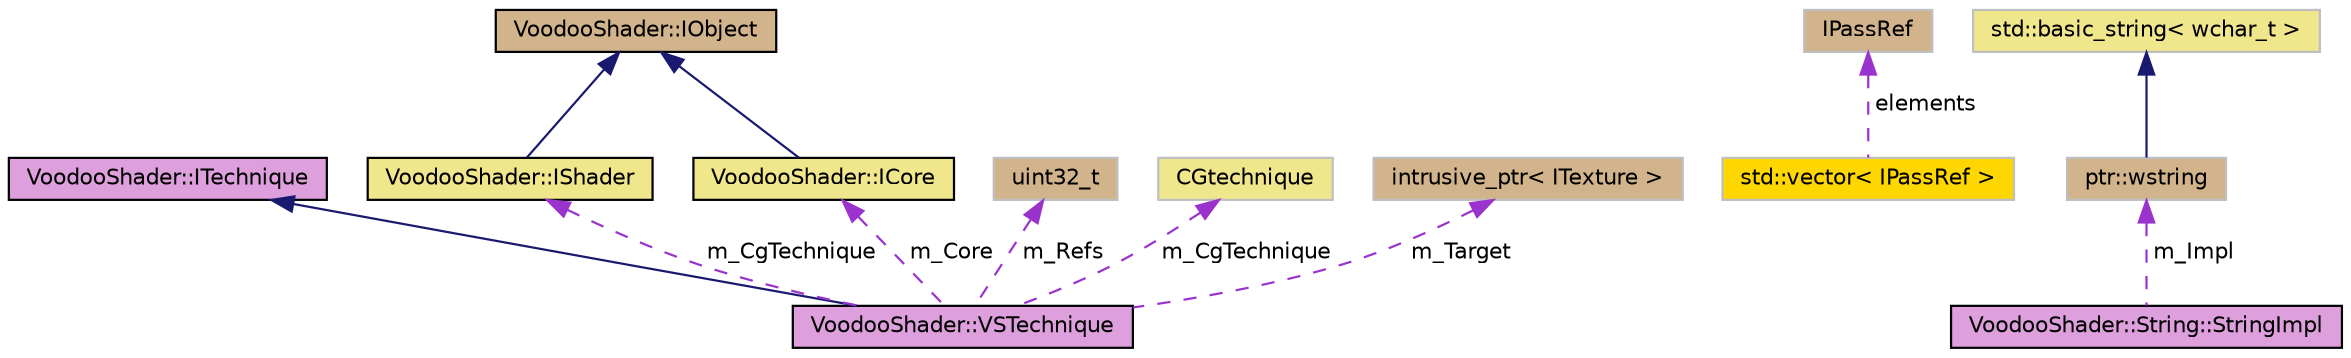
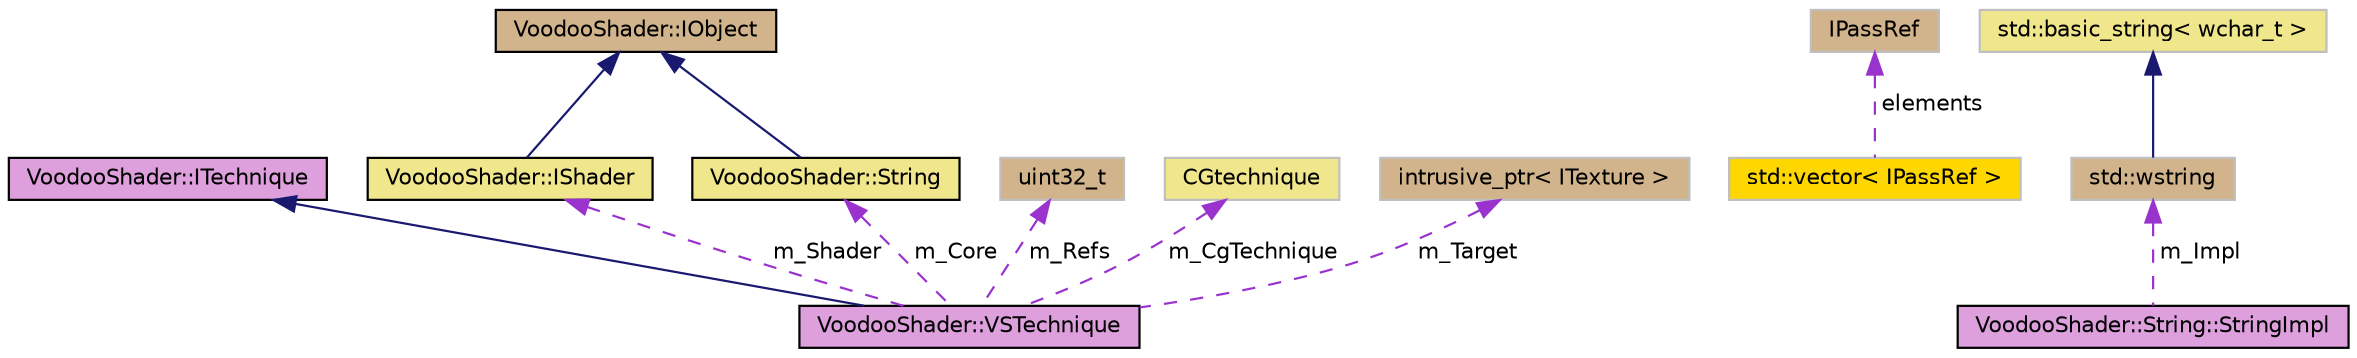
(824, 179) -> (826, 179)
(2146, 179) -> (2153, 179)
(788, 253) -> (824, 253)
